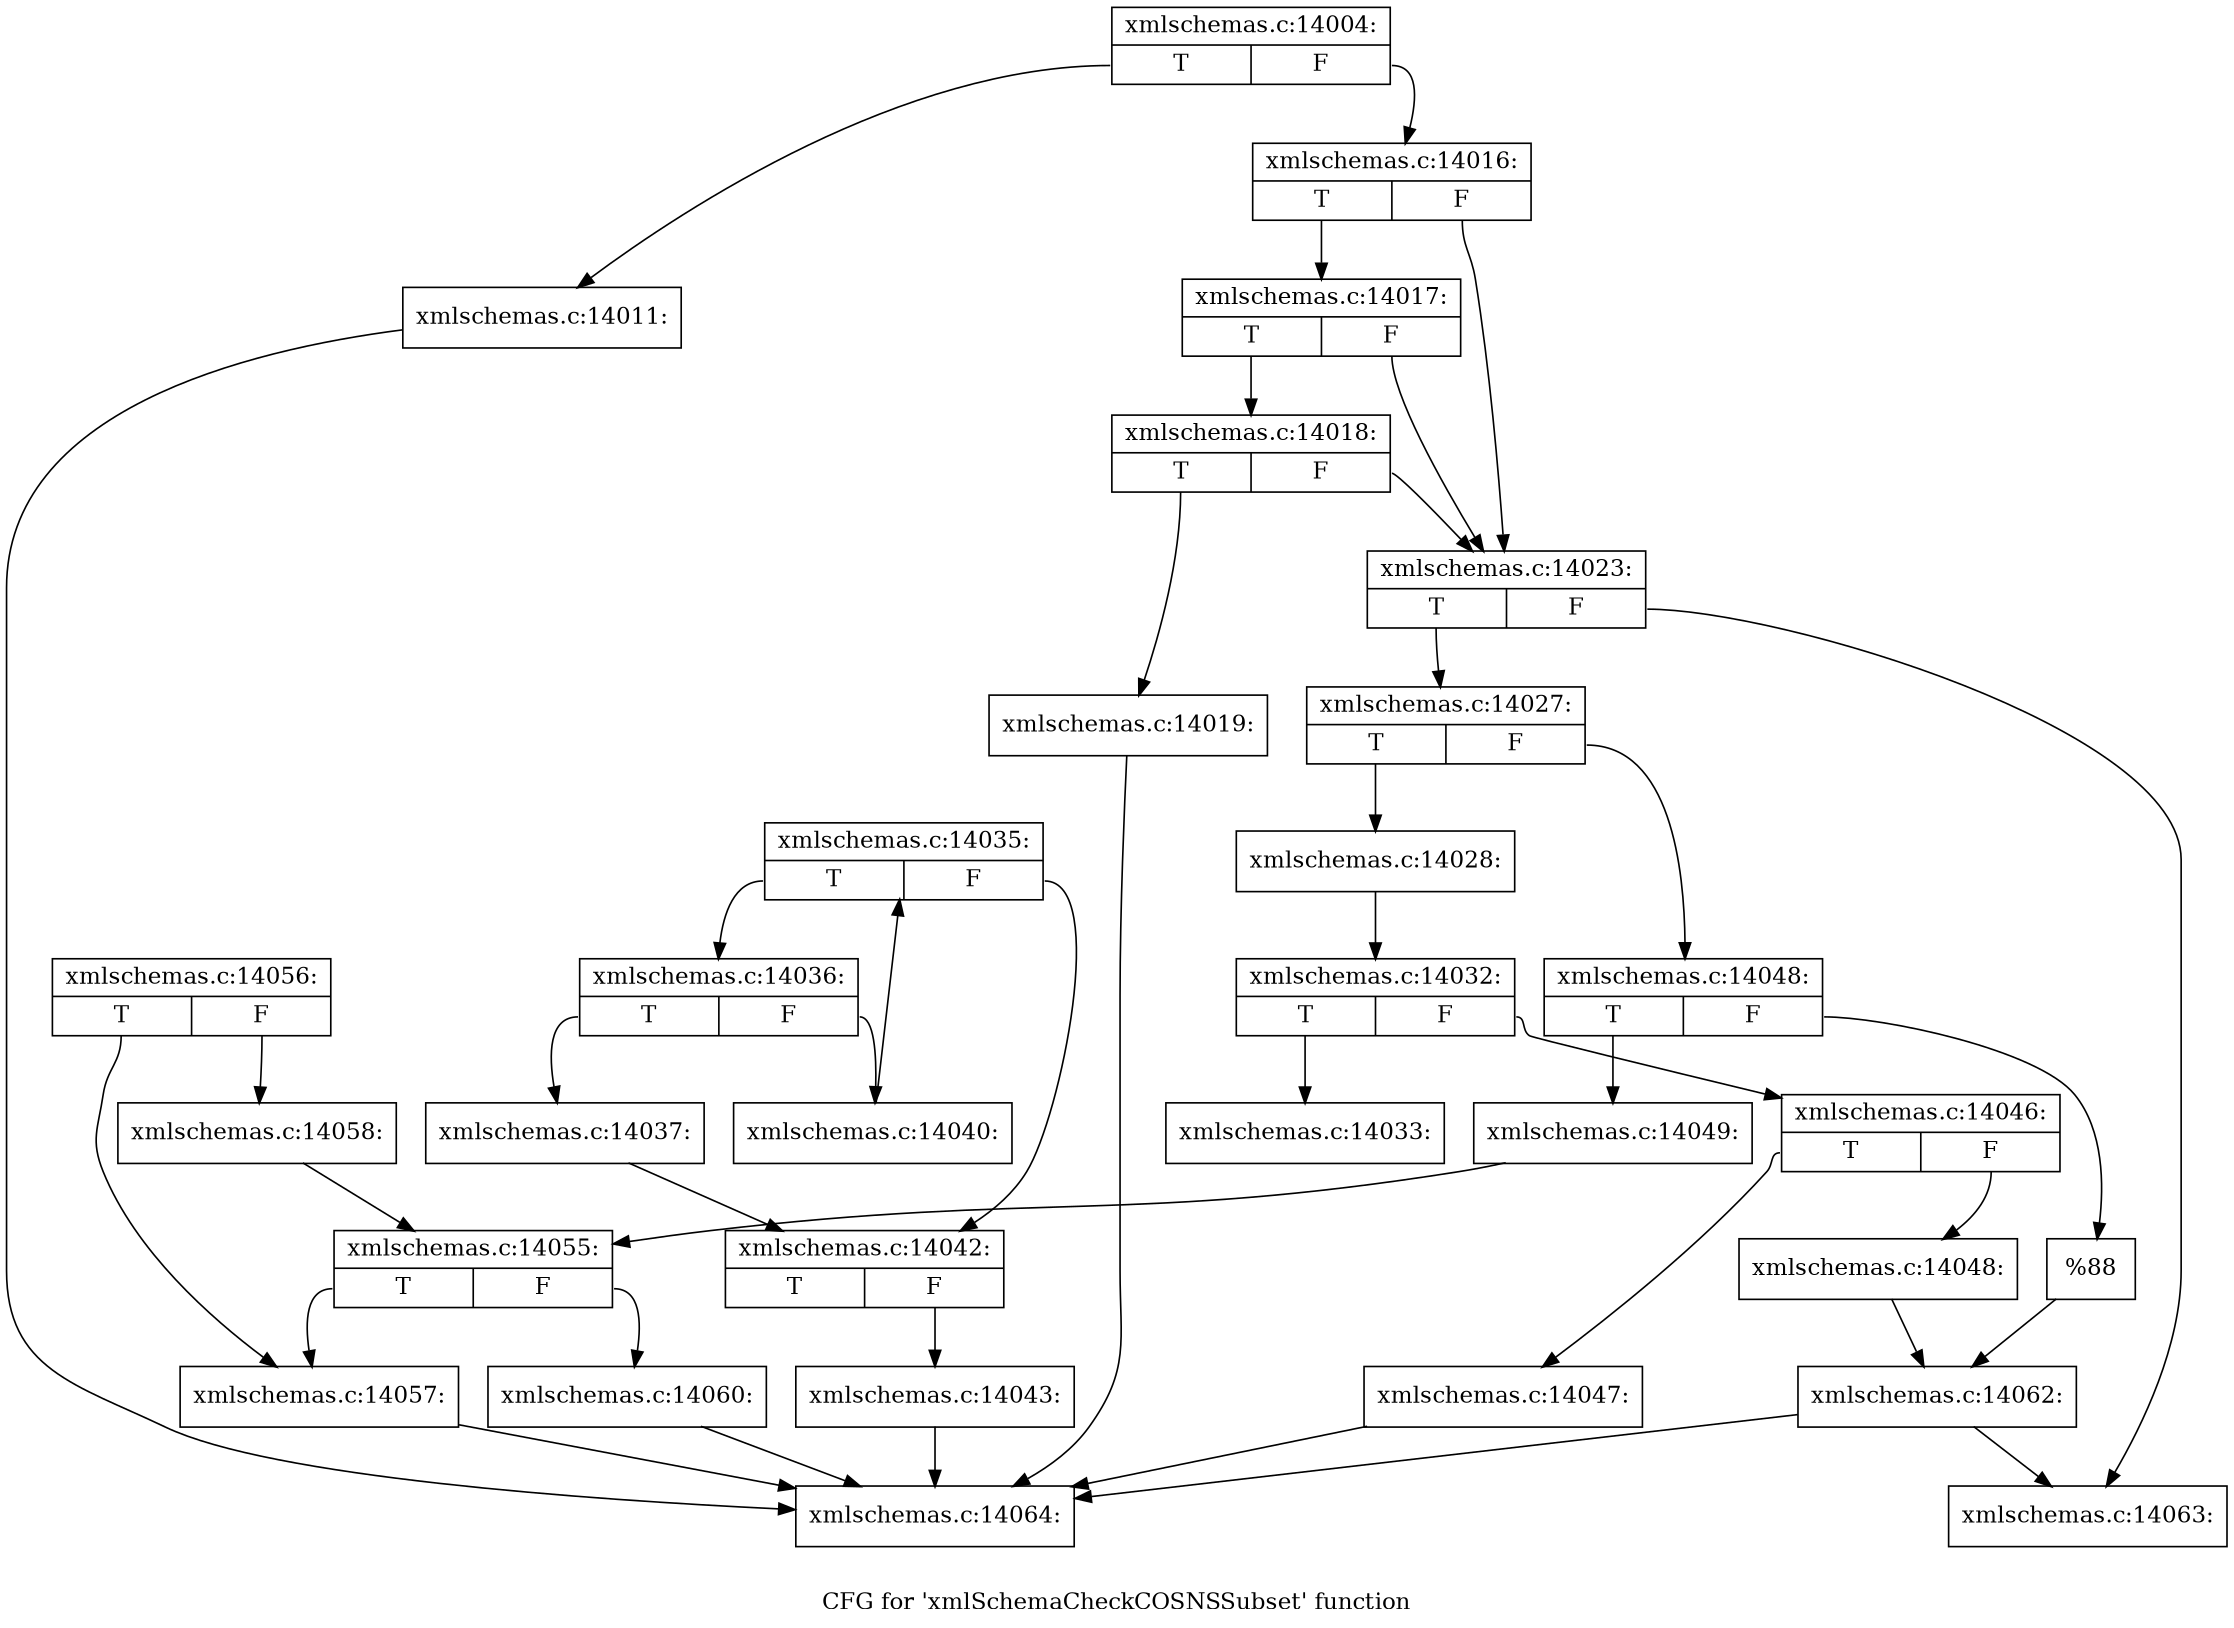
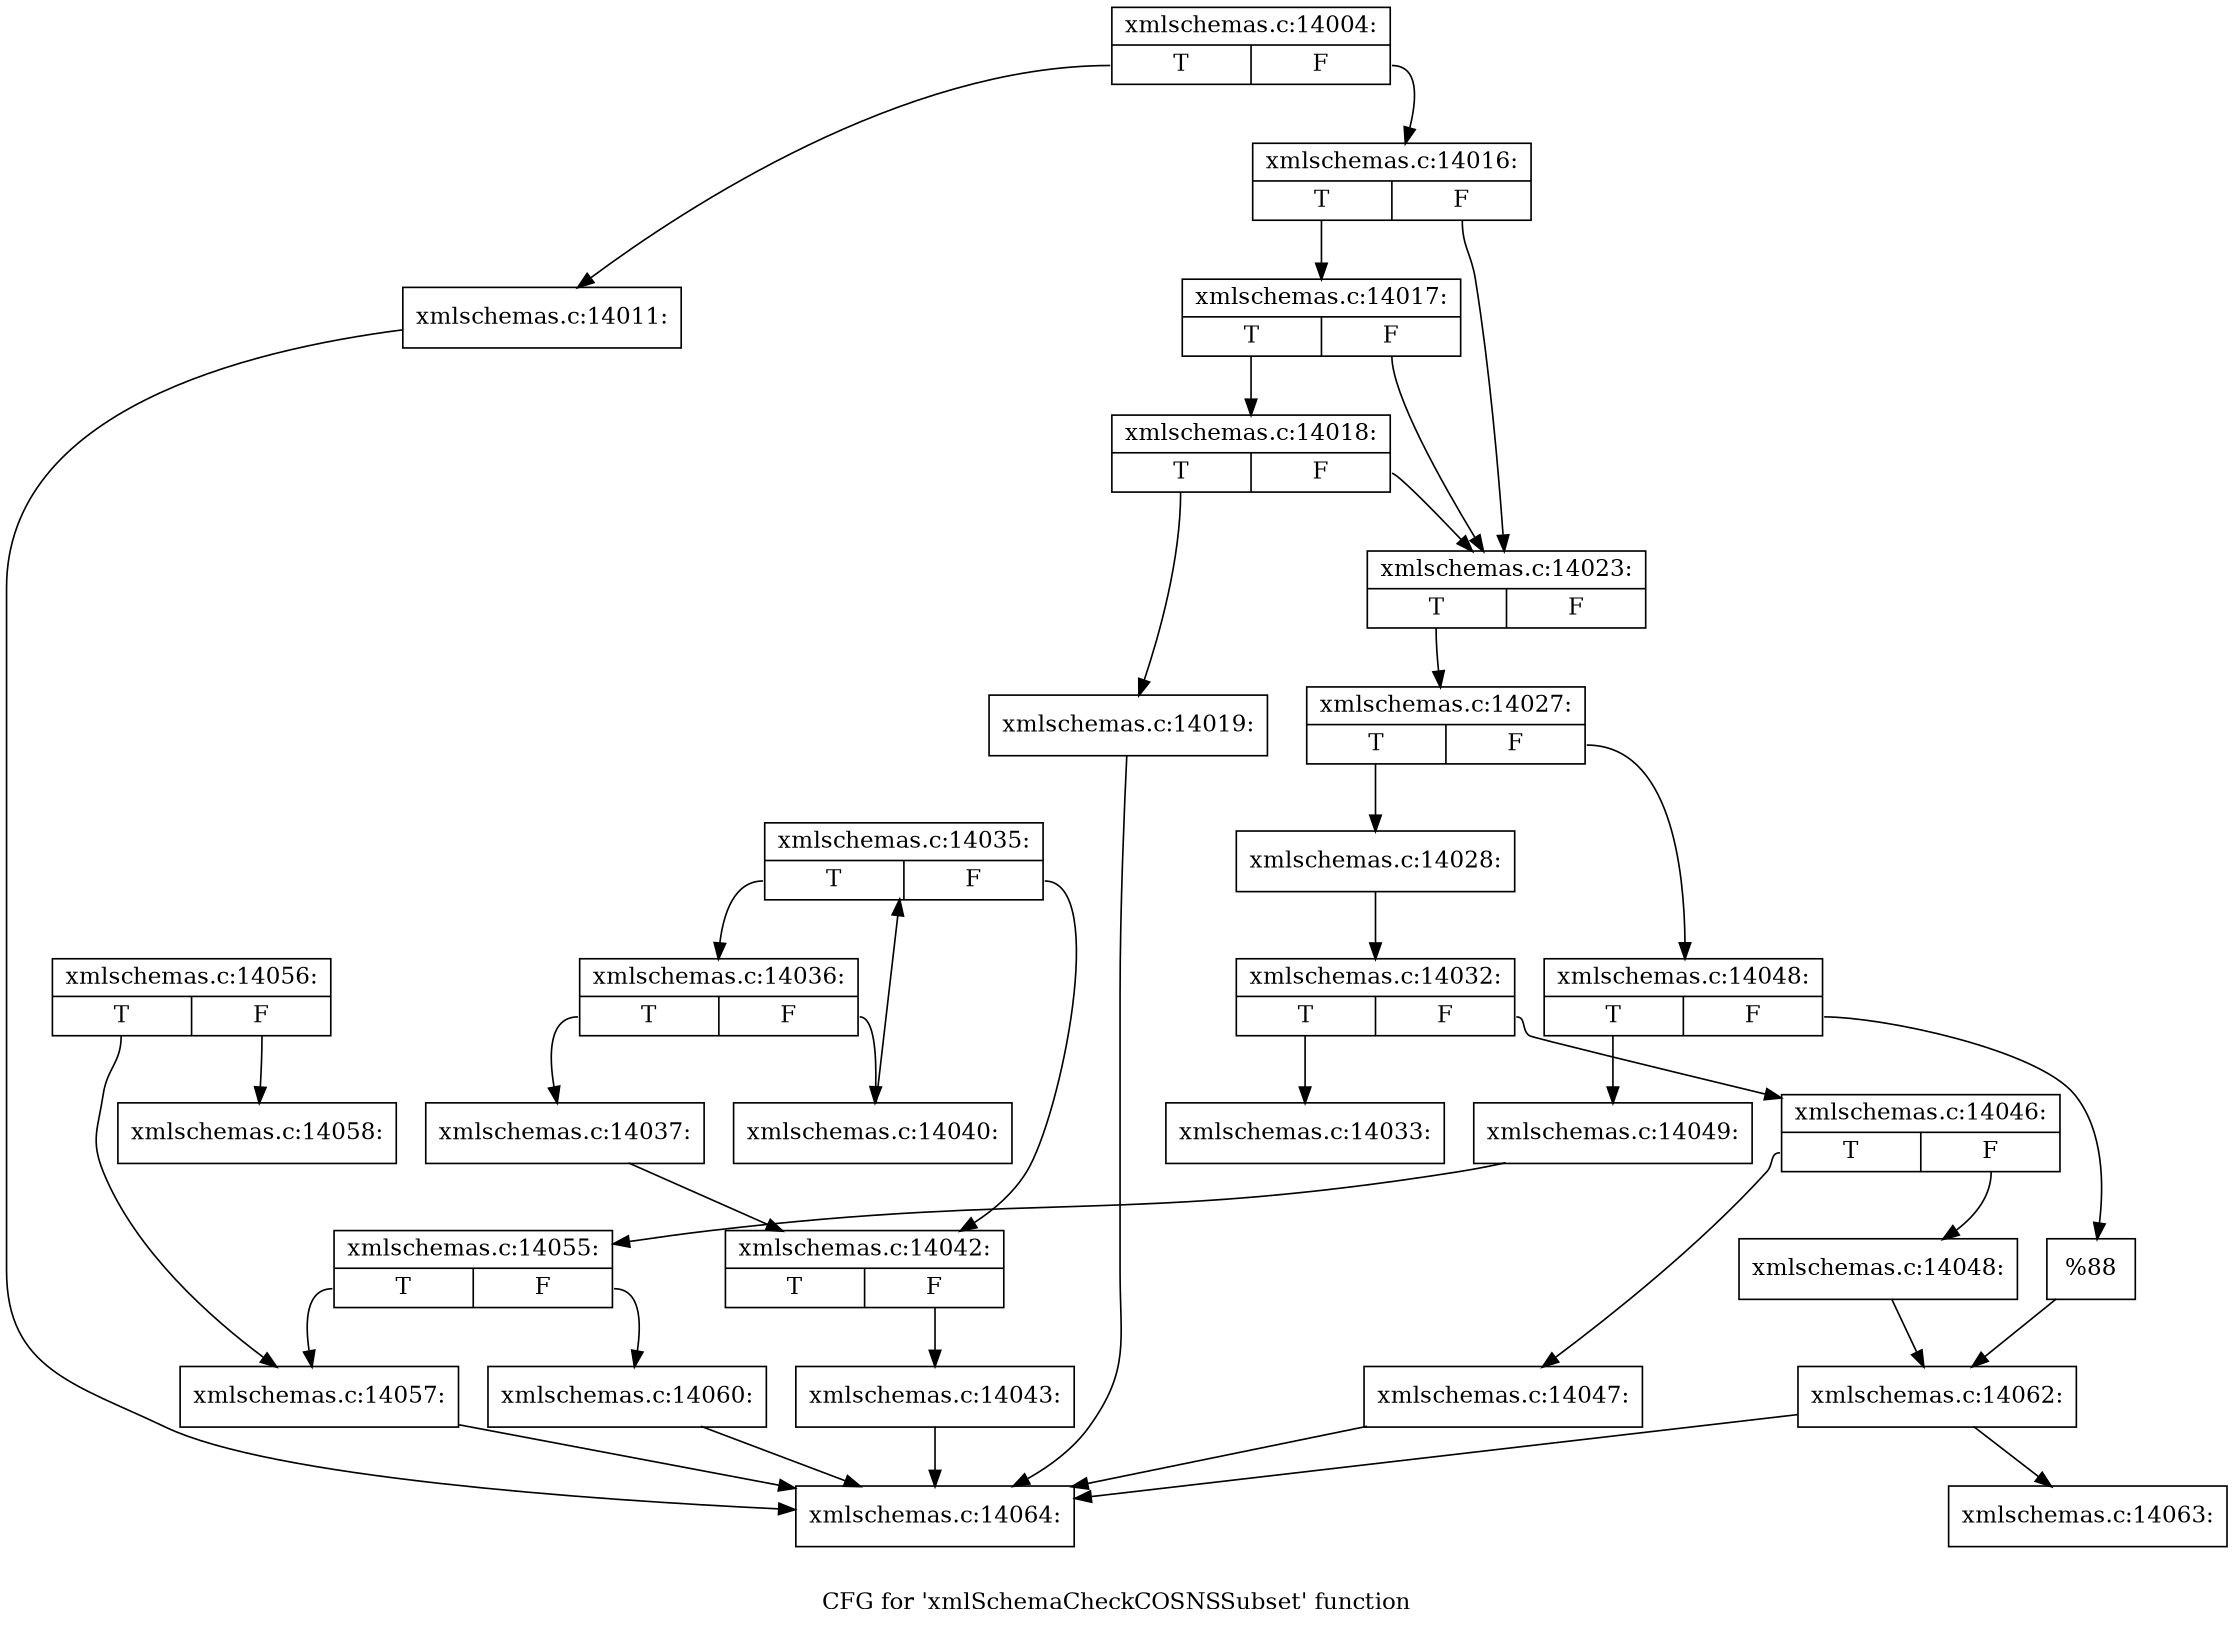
(2181, 864) -> none
(351, 1193) -> none
